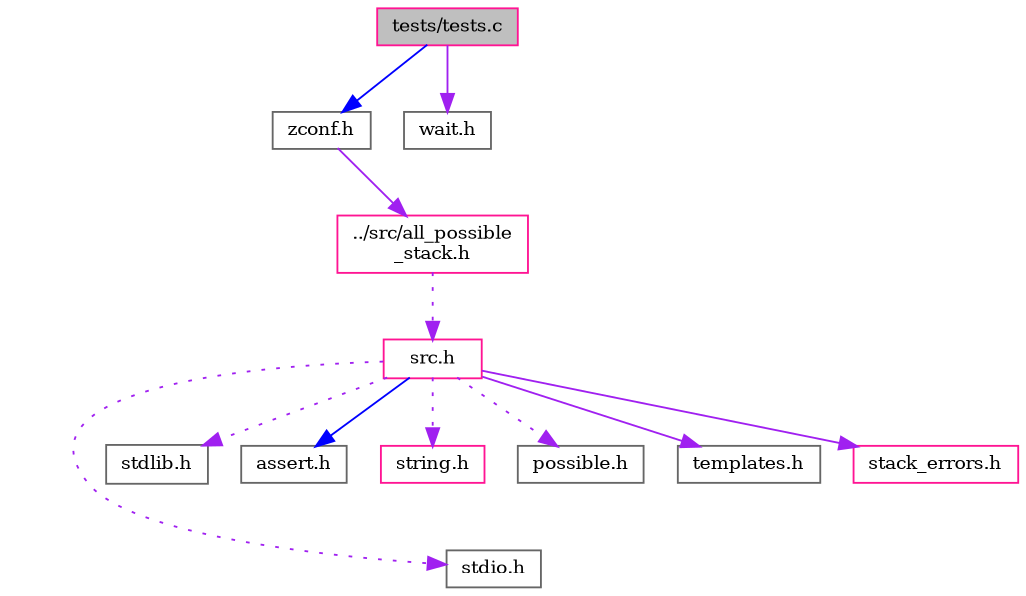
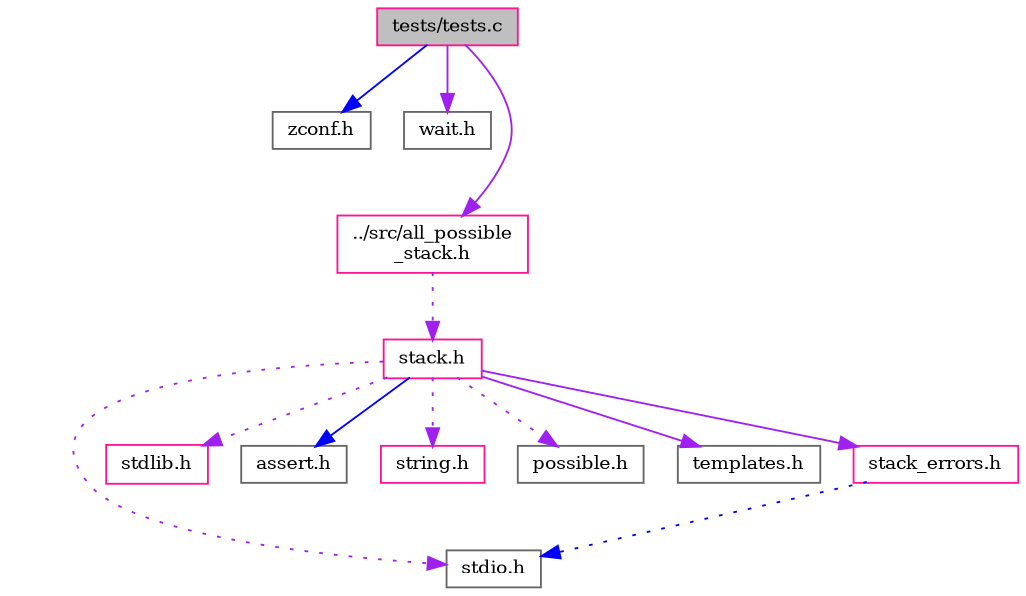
(365, 176) -> (511, 121)
(433, 359) -> (433, 359)
(157, 464) -> (157, 464)
none -> (713, 517)
